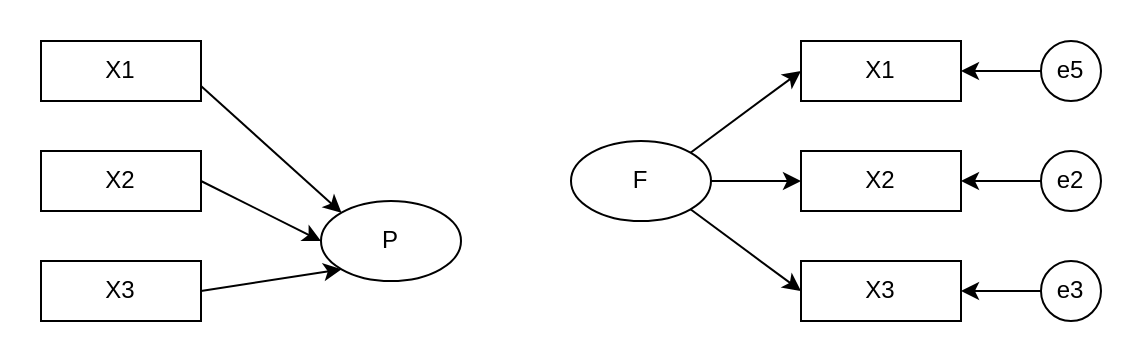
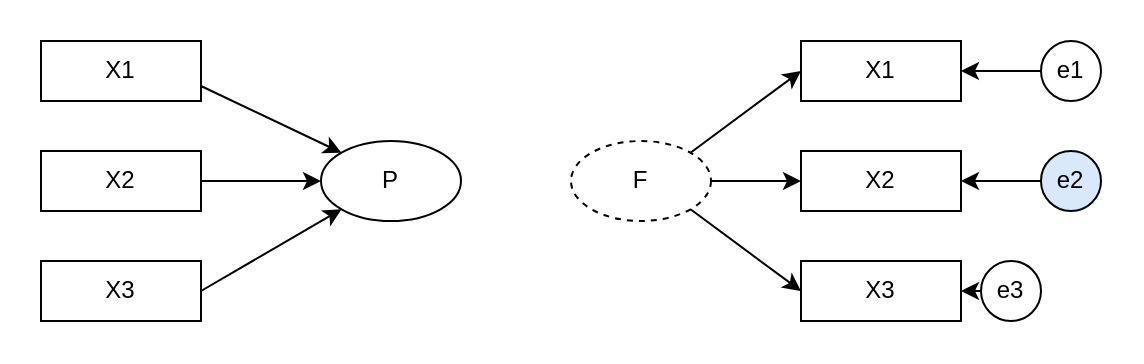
(1071, 71) -> (1071, 71)
(641, 181) -> (641, 181)
(1071, 181) -> (1071, 181)
(391, 241) -> (391, 181)
(1071, 291) -> (1011, 291)
